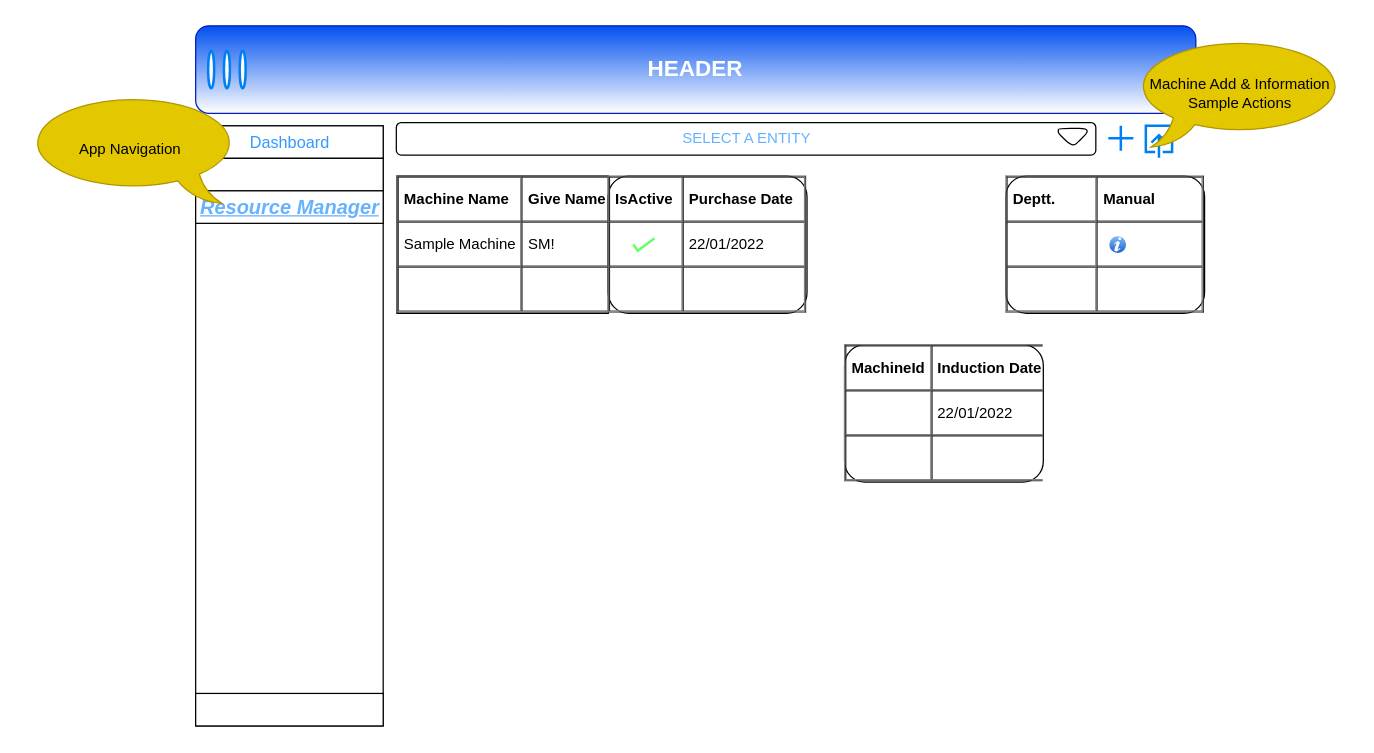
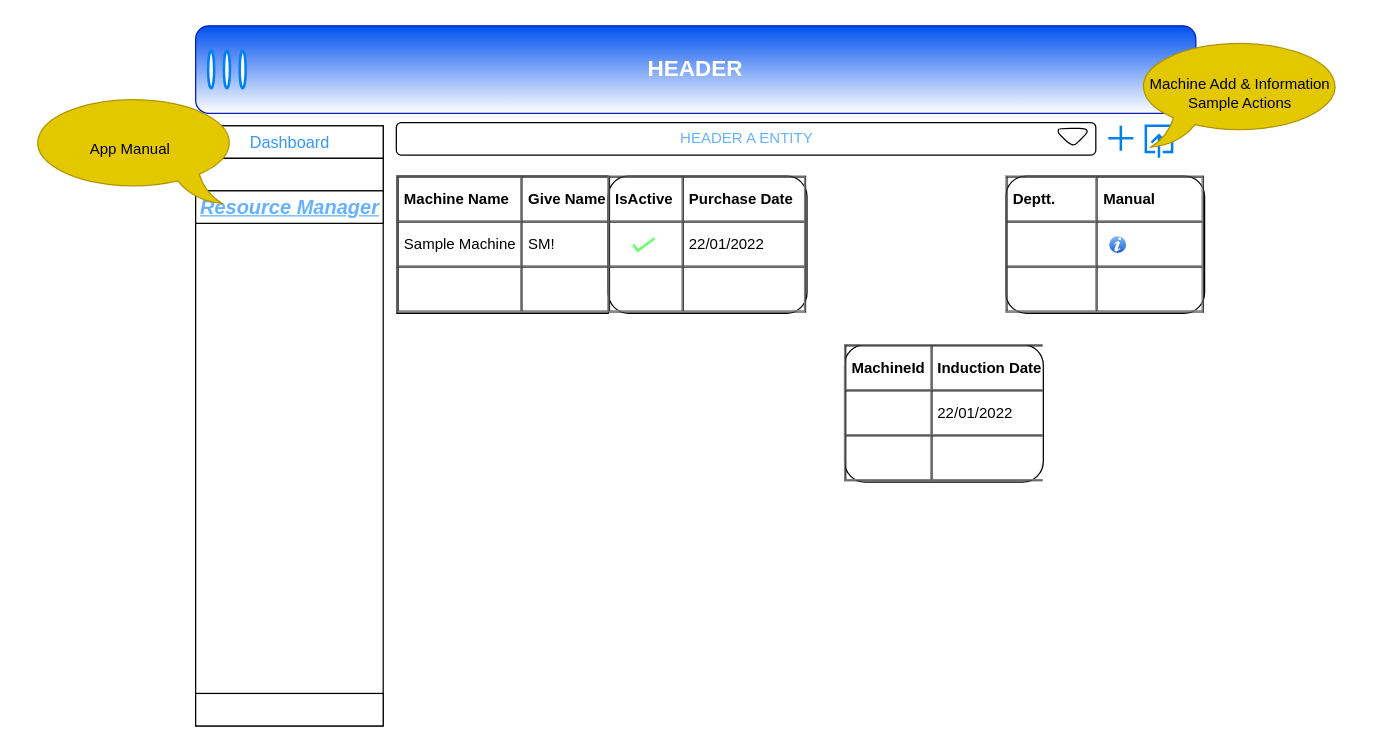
(747, 138) -> (747, 138)
(133, 149) -> (133, 149)
